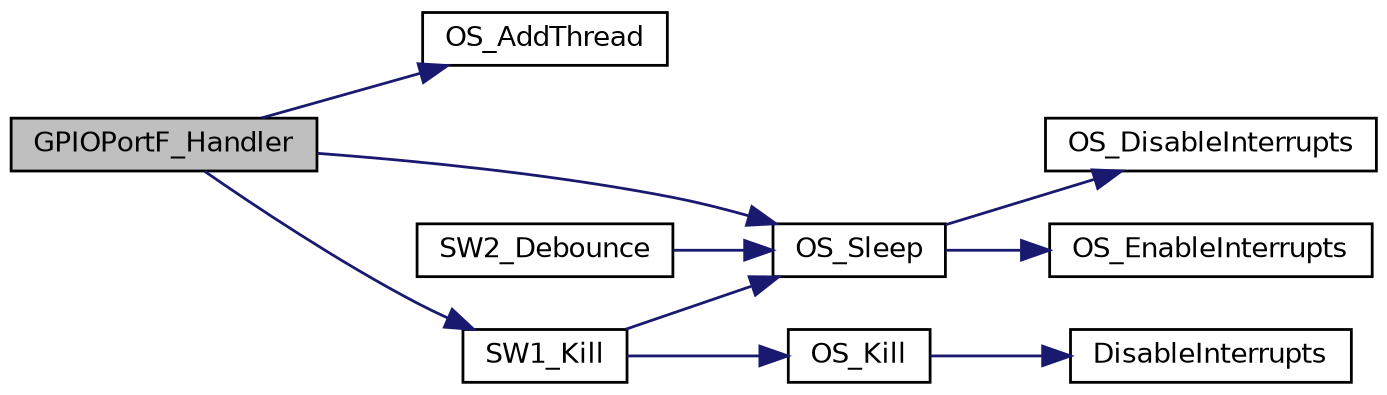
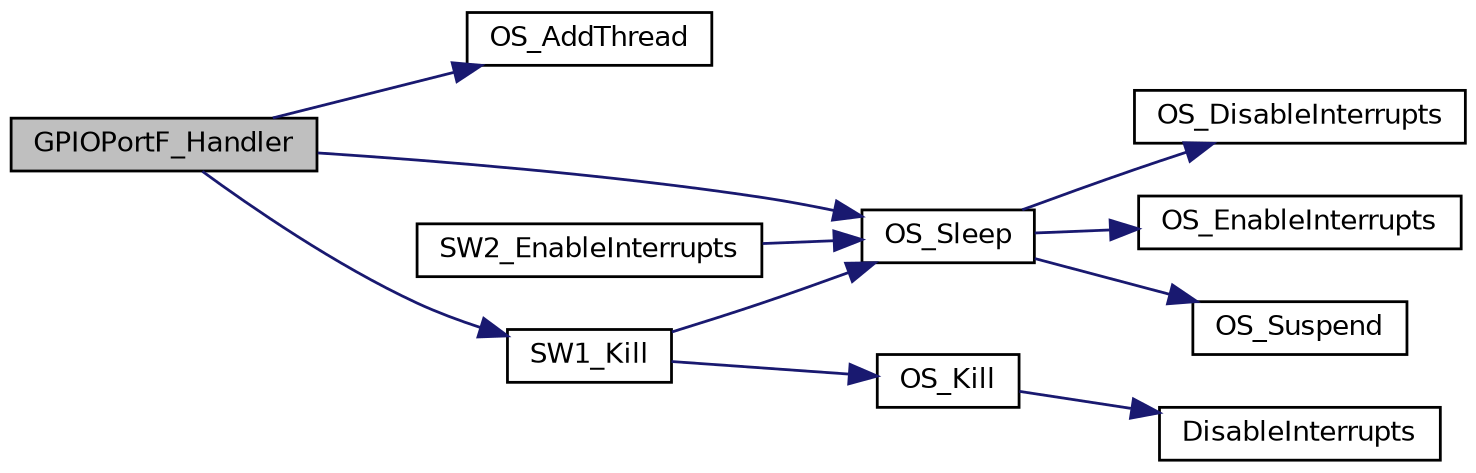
(545, 250) -> (589, 250)
none -> (1300, 328)
